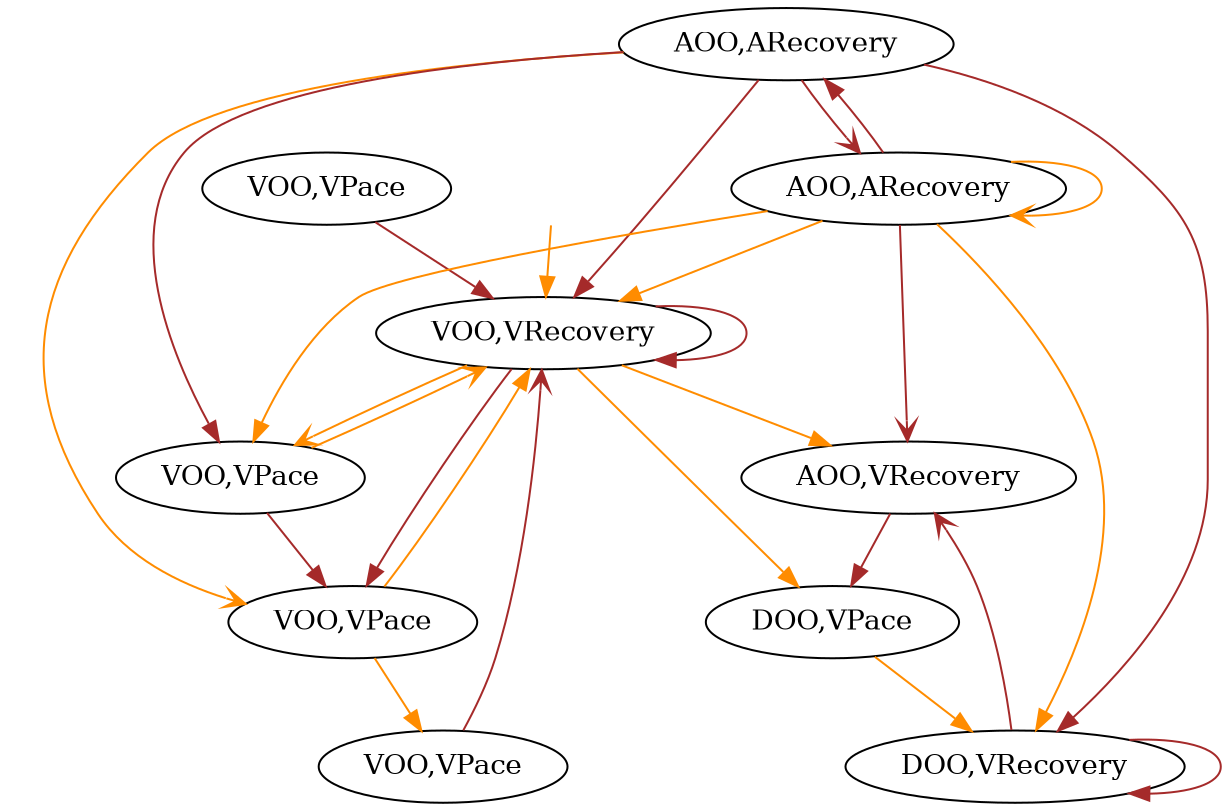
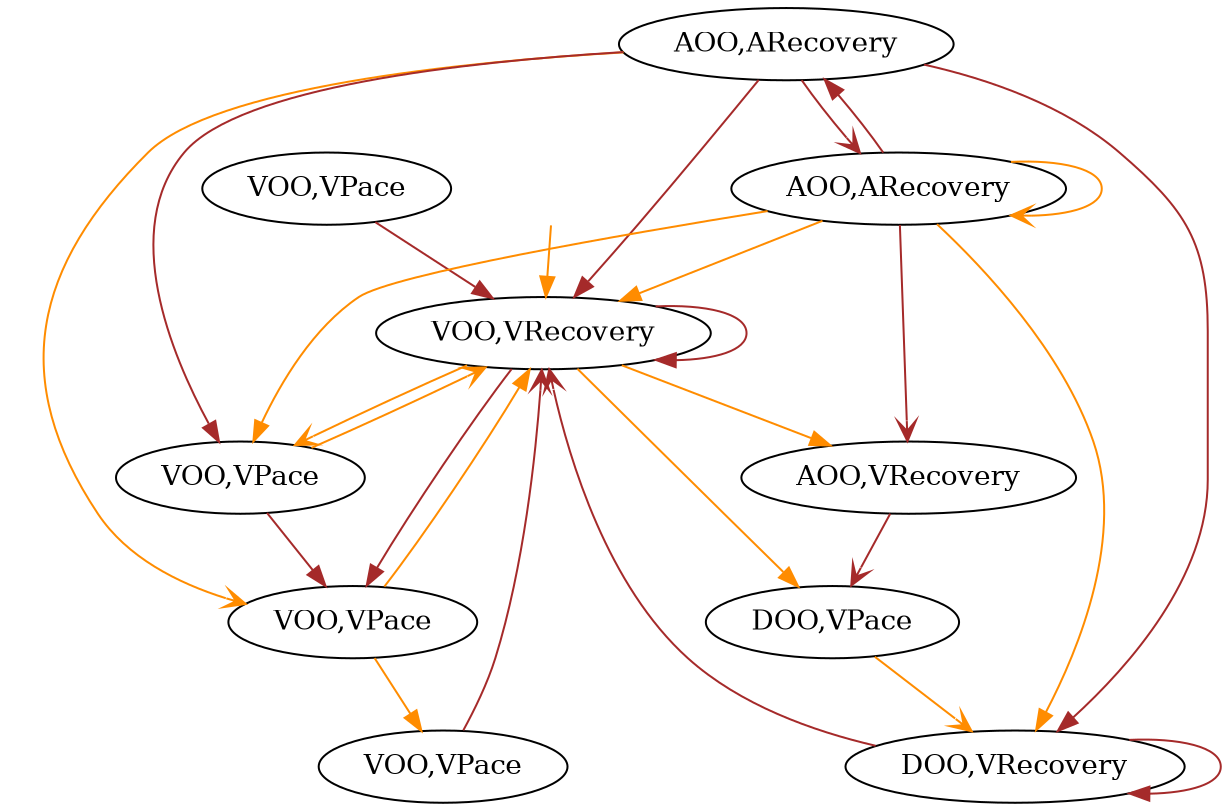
(876, 541) -> (876, 541)
(991, 626) -> (656, 623)
(915, 688) -> (915, 688)
